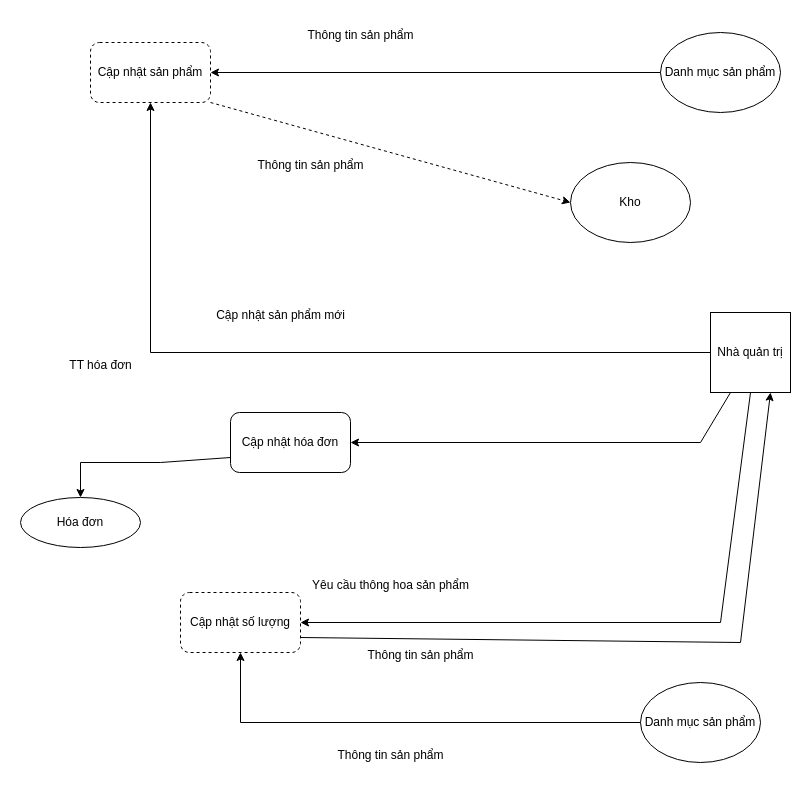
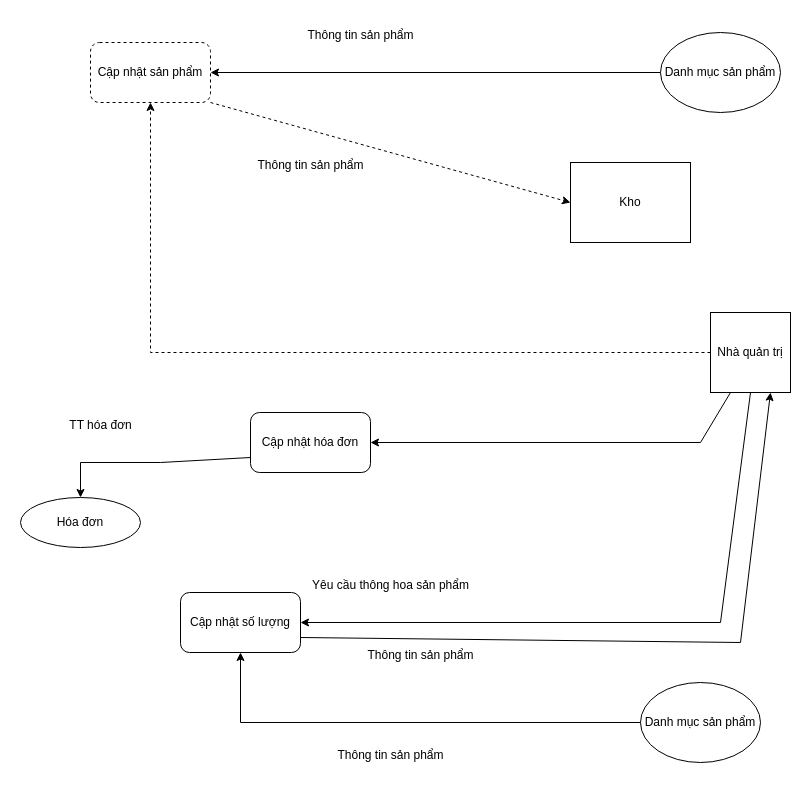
(631, 203) -> (631, 203)
(281, 316) -> none
(309, 353) -> (309, 353)
(101, 366) -> (101, 426)
(291, 443) -> (311, 443)
(241, 623) -> (241, 623)
